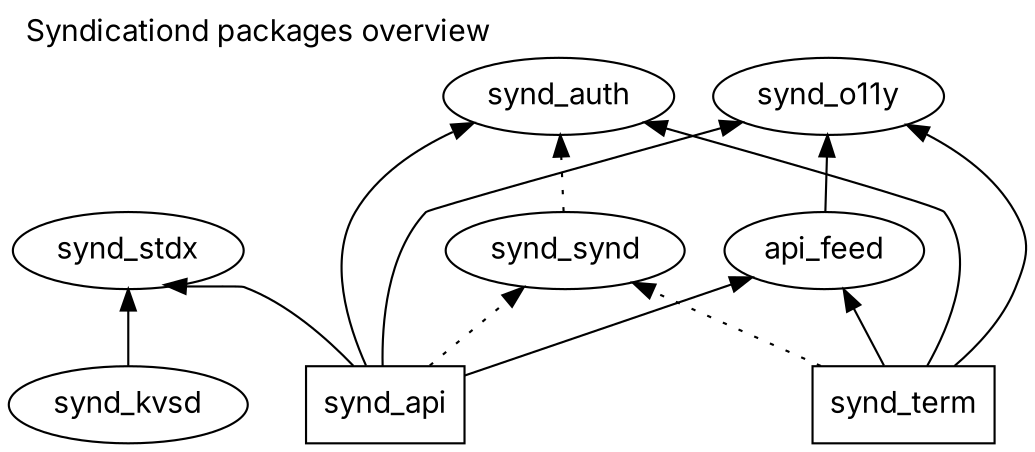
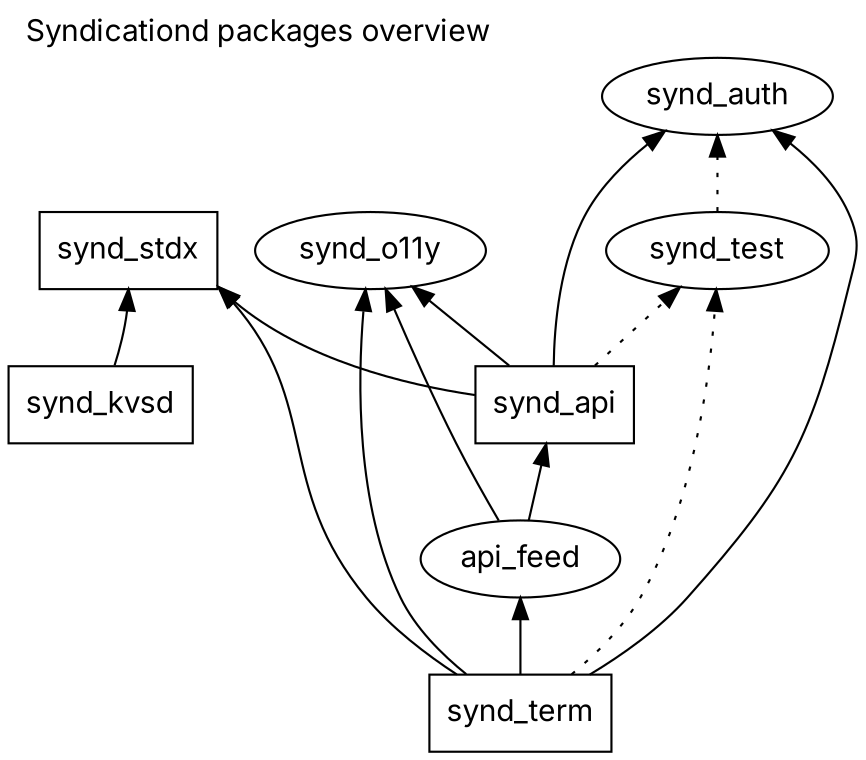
(128, 251) -> (128, 251)
(565, 251) -> (717, 251)
(598, 330) -> (535, 493)
(128, 405) -> (101, 405)
none -> (315, 508)
